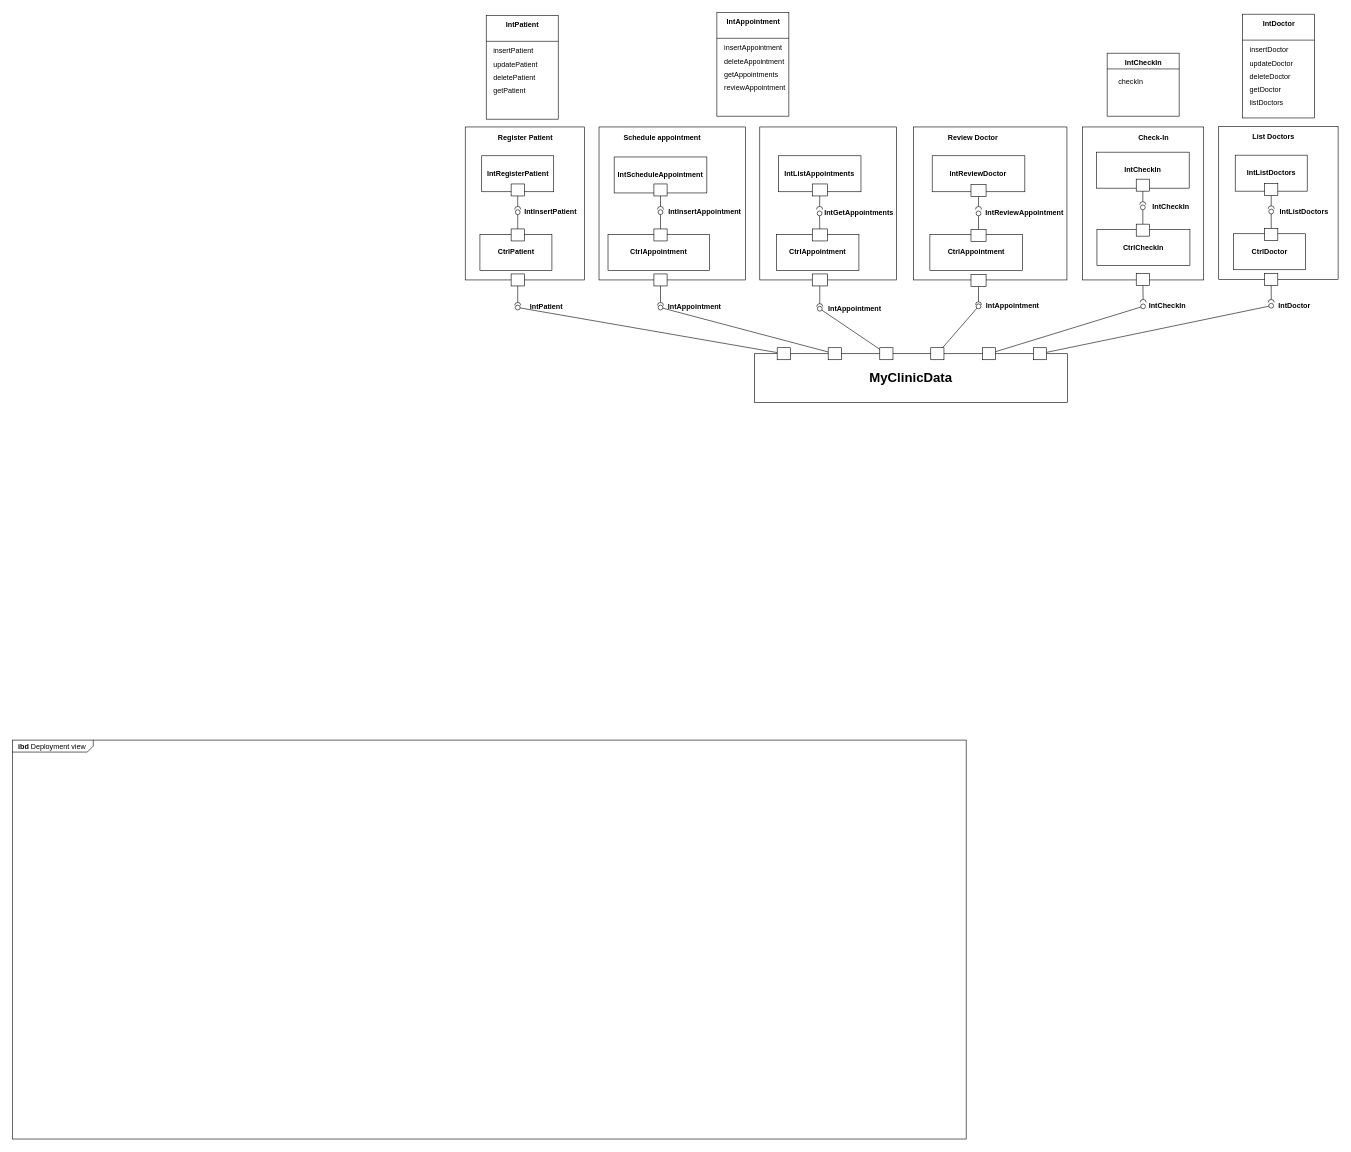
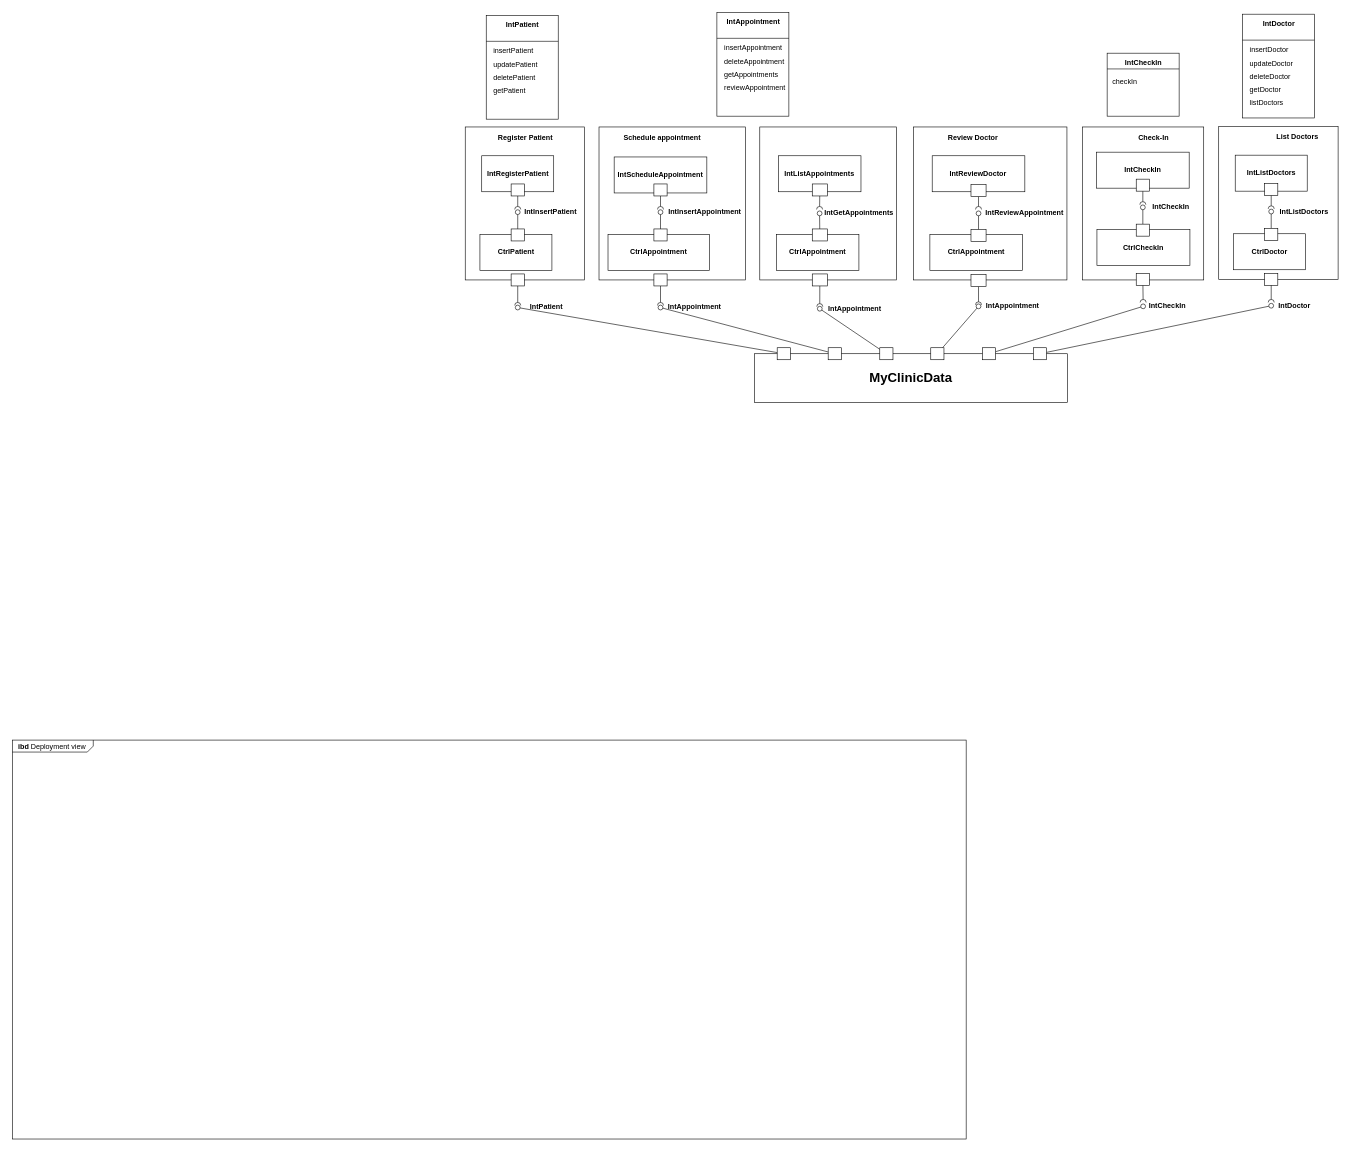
(1135, 82) -> (1129, 82)
(1273, 137) -> (1297, 137)
